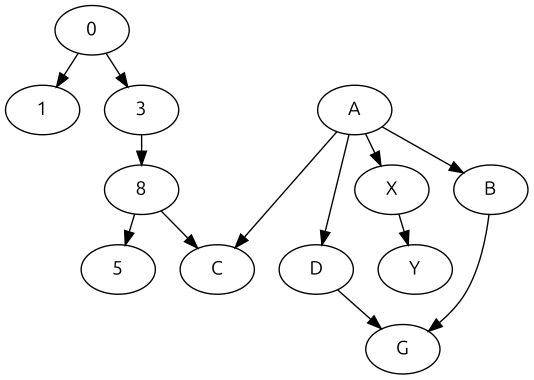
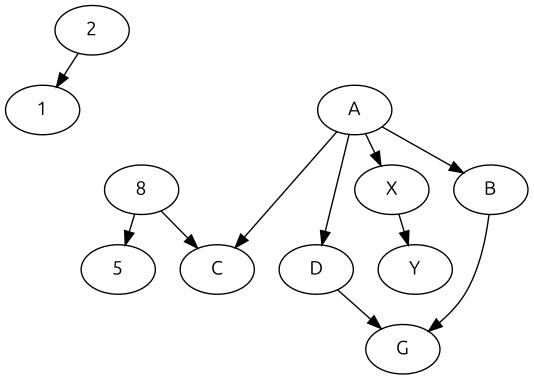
(92, 30) -> (92, 30)
(142, 110) -> none
